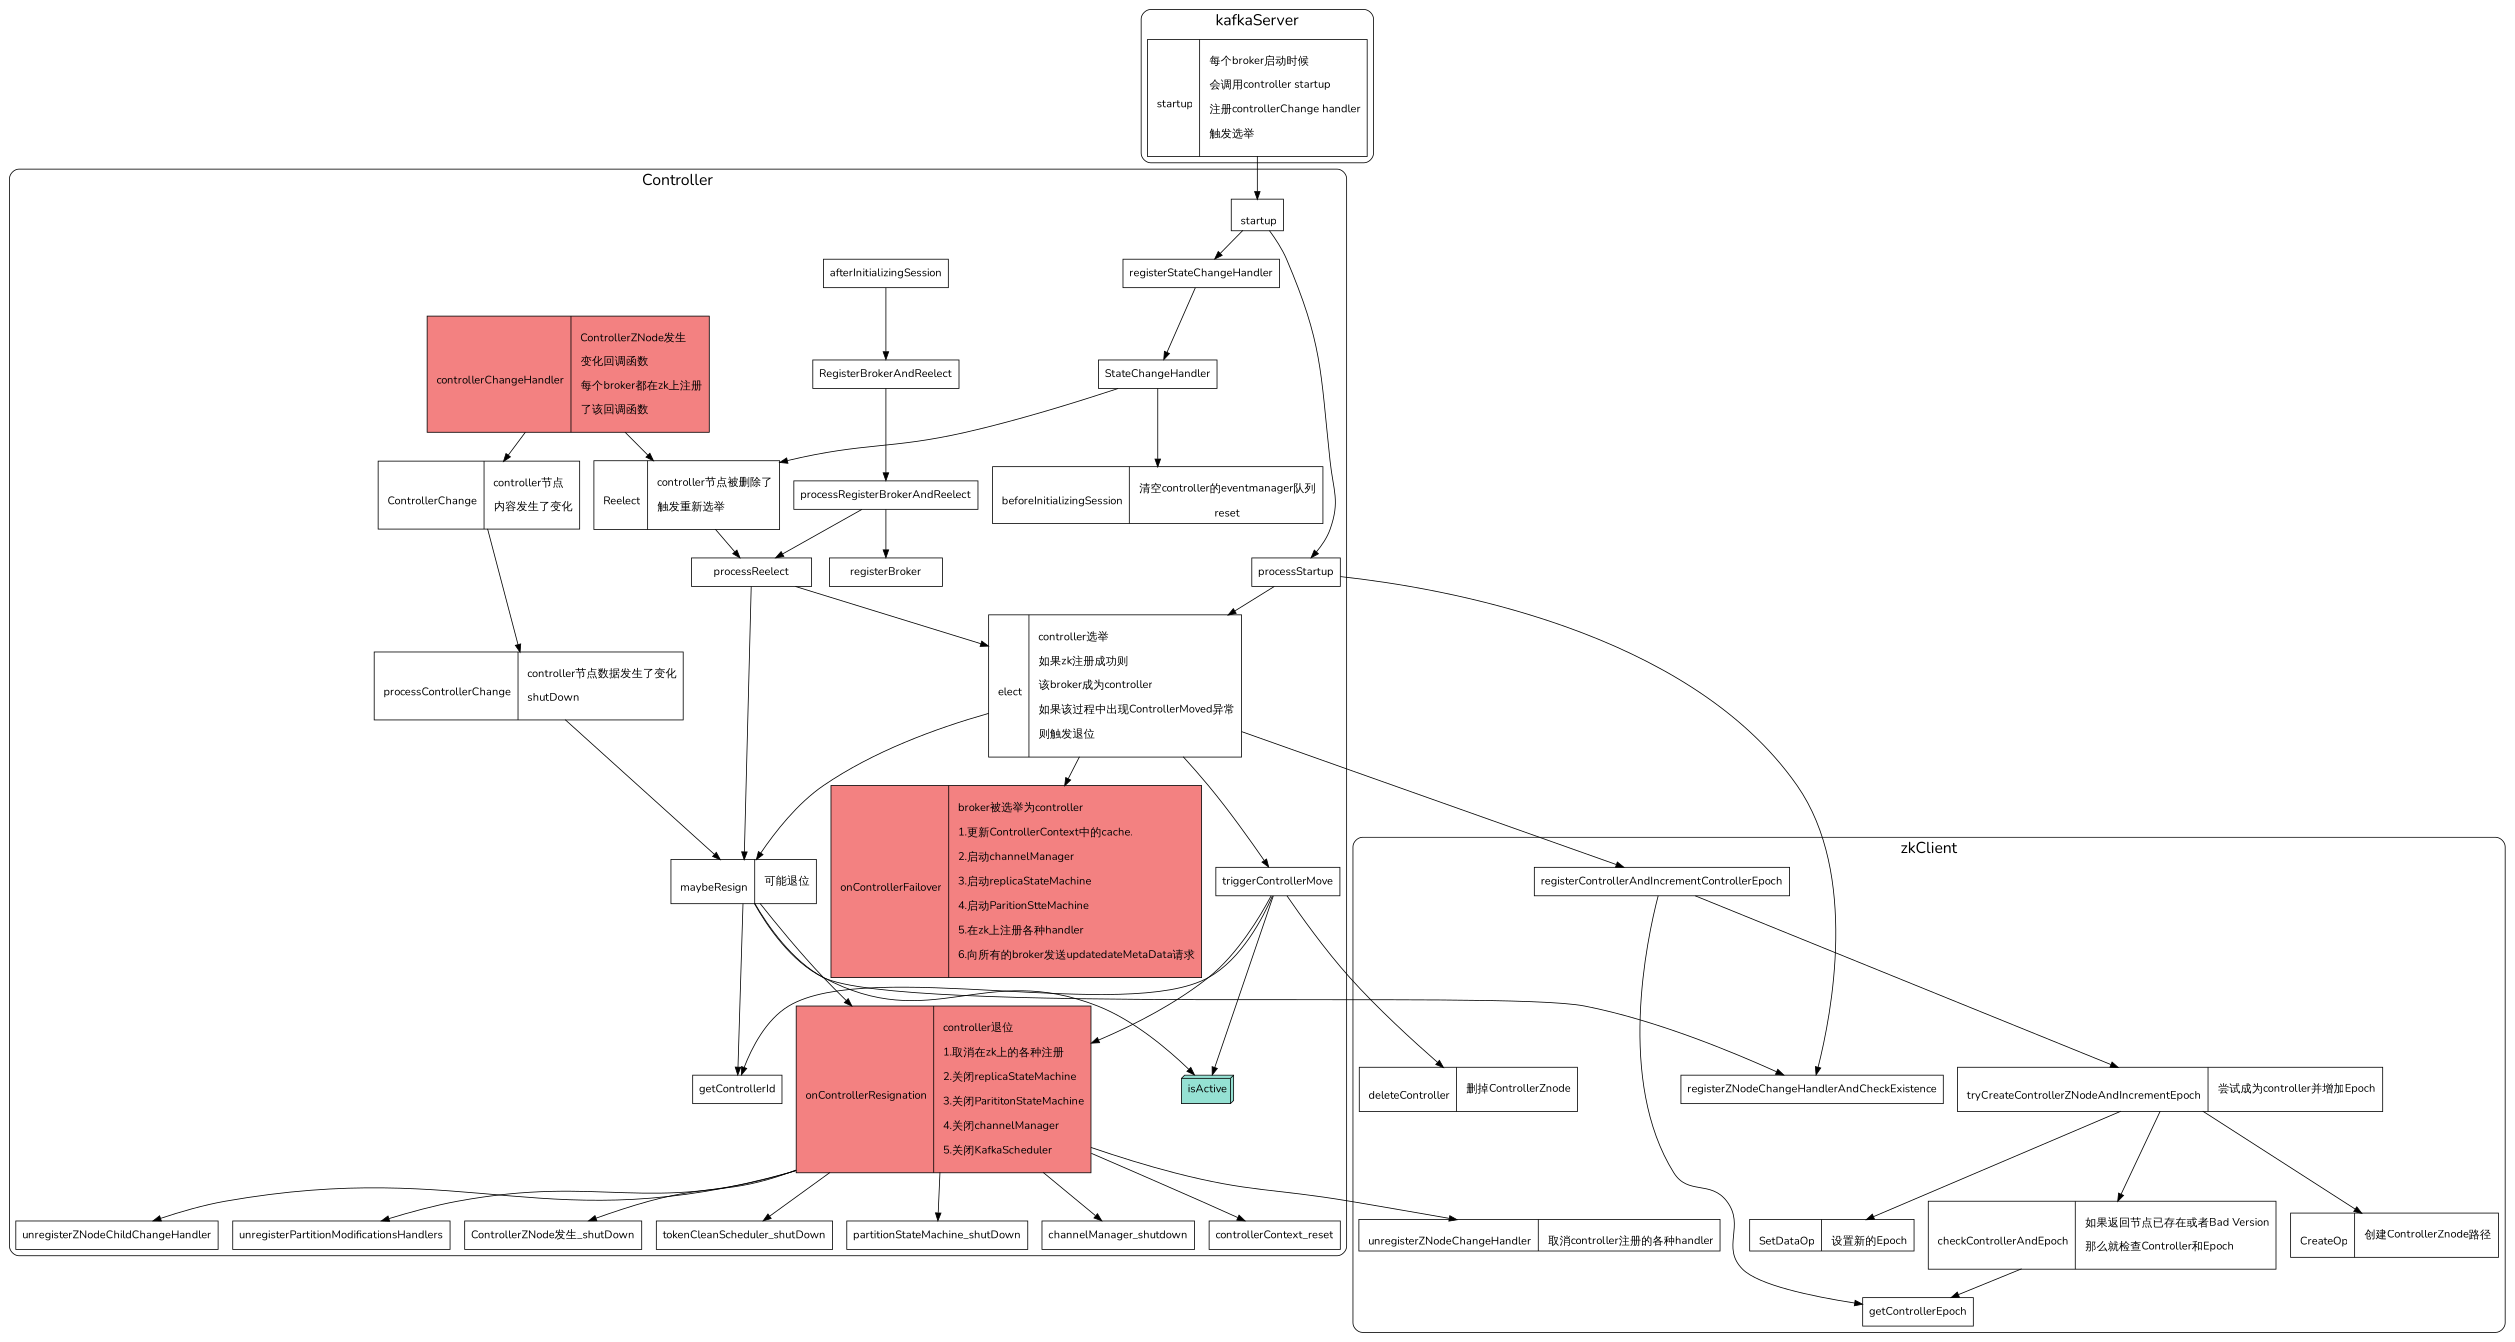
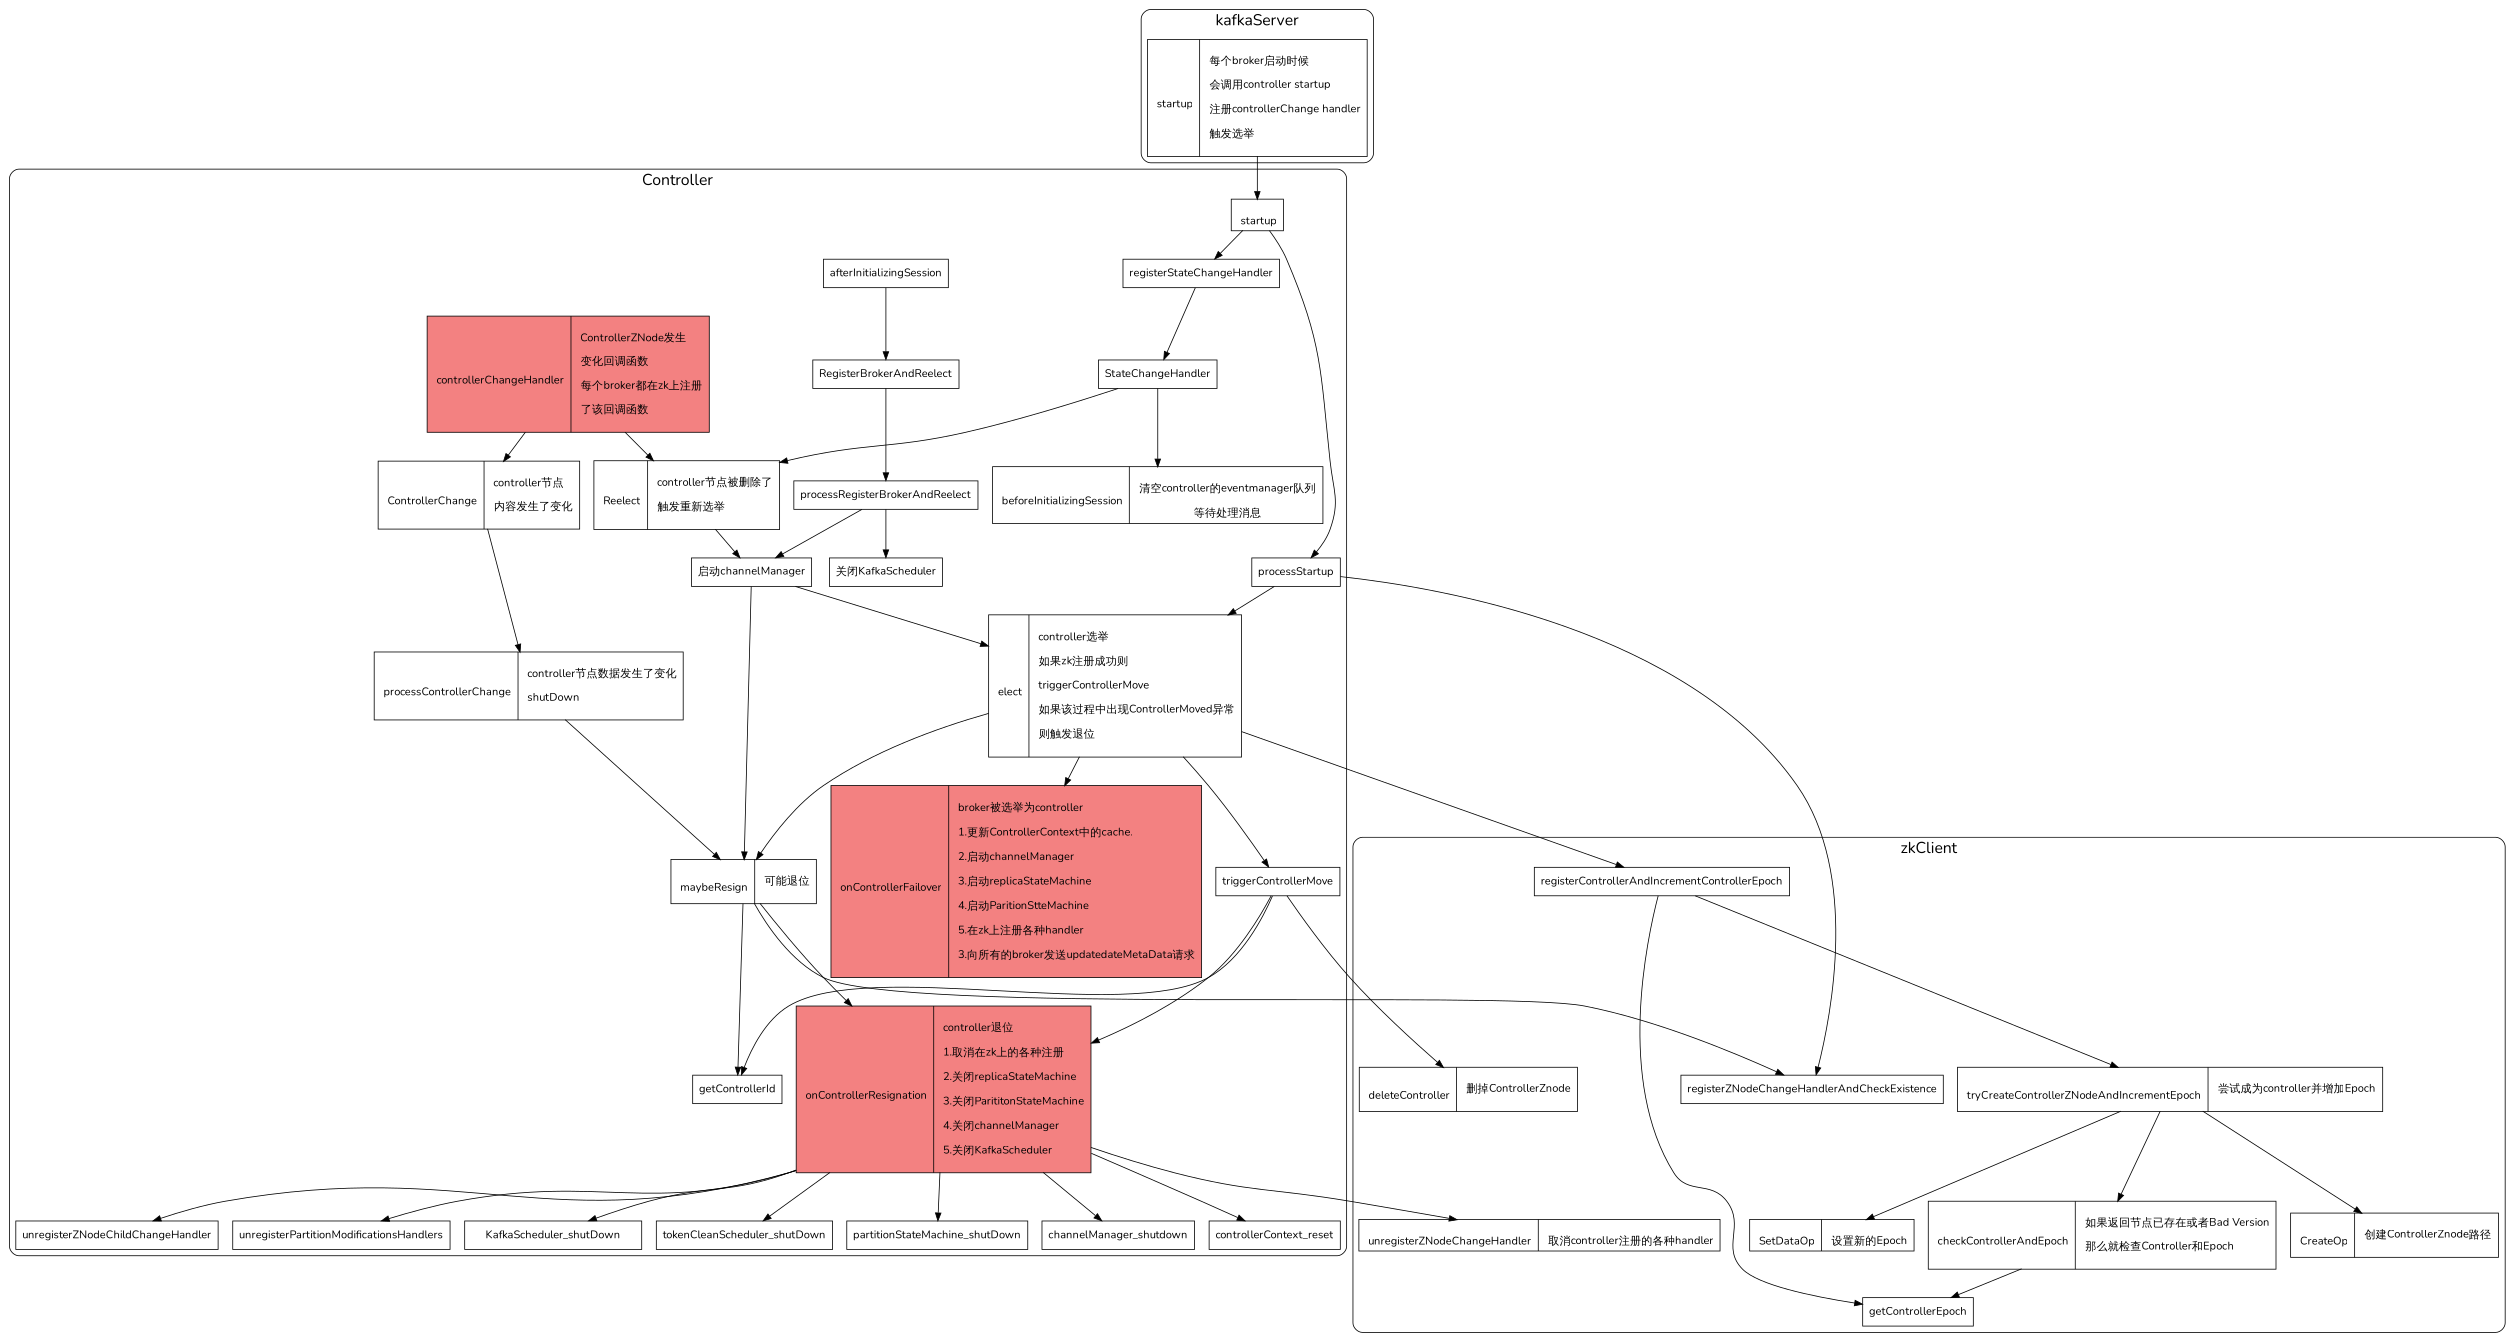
(1226, 513) -> (1226, 513)
(752, 572) -> (752, 572)
(886, 572) -> (886, 572)
(1094, 685) -> (1093, 685)
(1075, 955) -> (1075, 955)
(1208, 1089) -> none
(553, 1235) -> (553, 1235)
